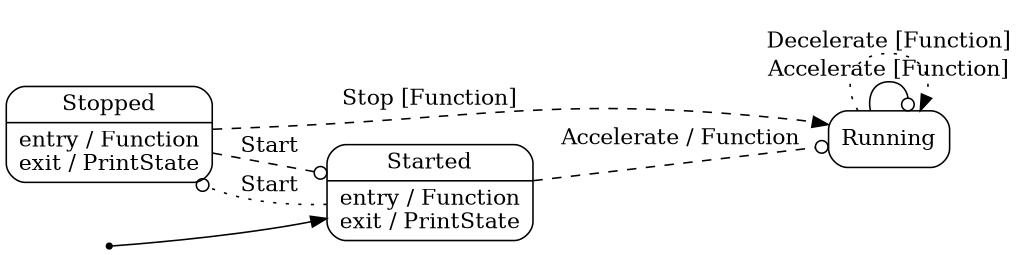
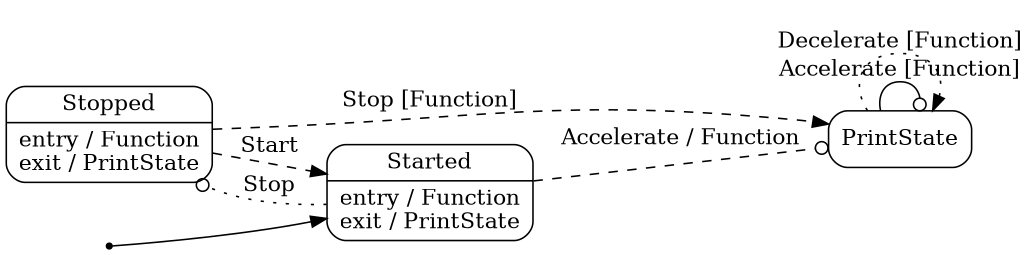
(889, 139) -> (900, 139)
(263, 162) -> (262, 162)
(270, 186) -> (270, 186)
